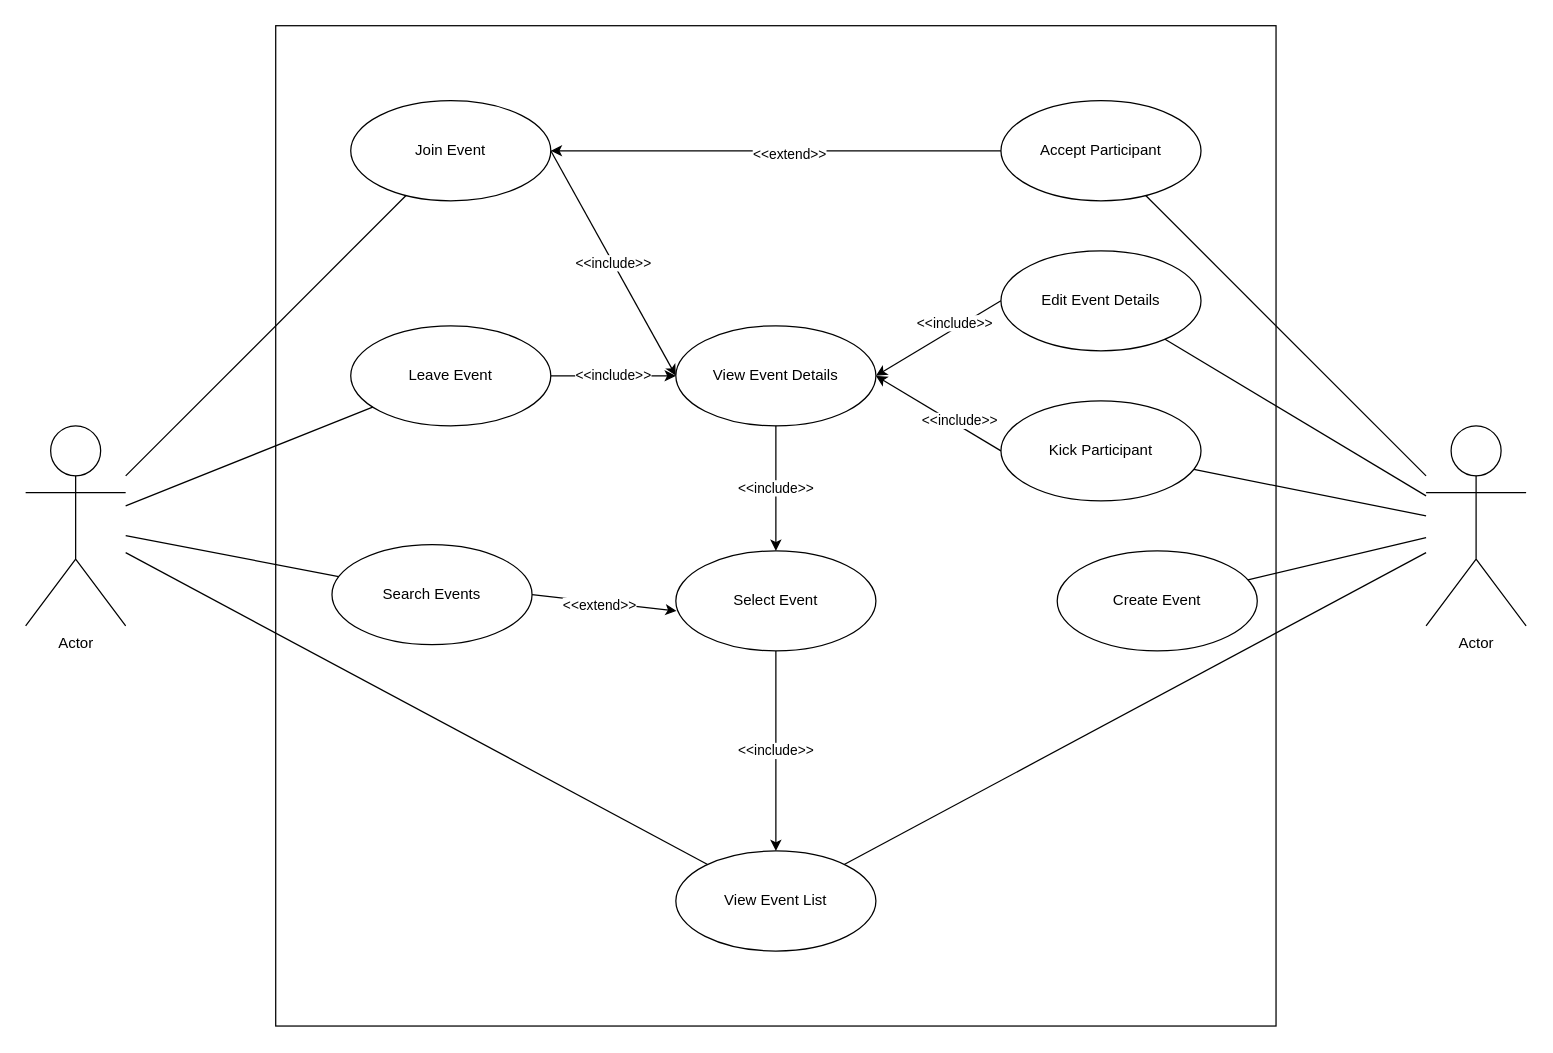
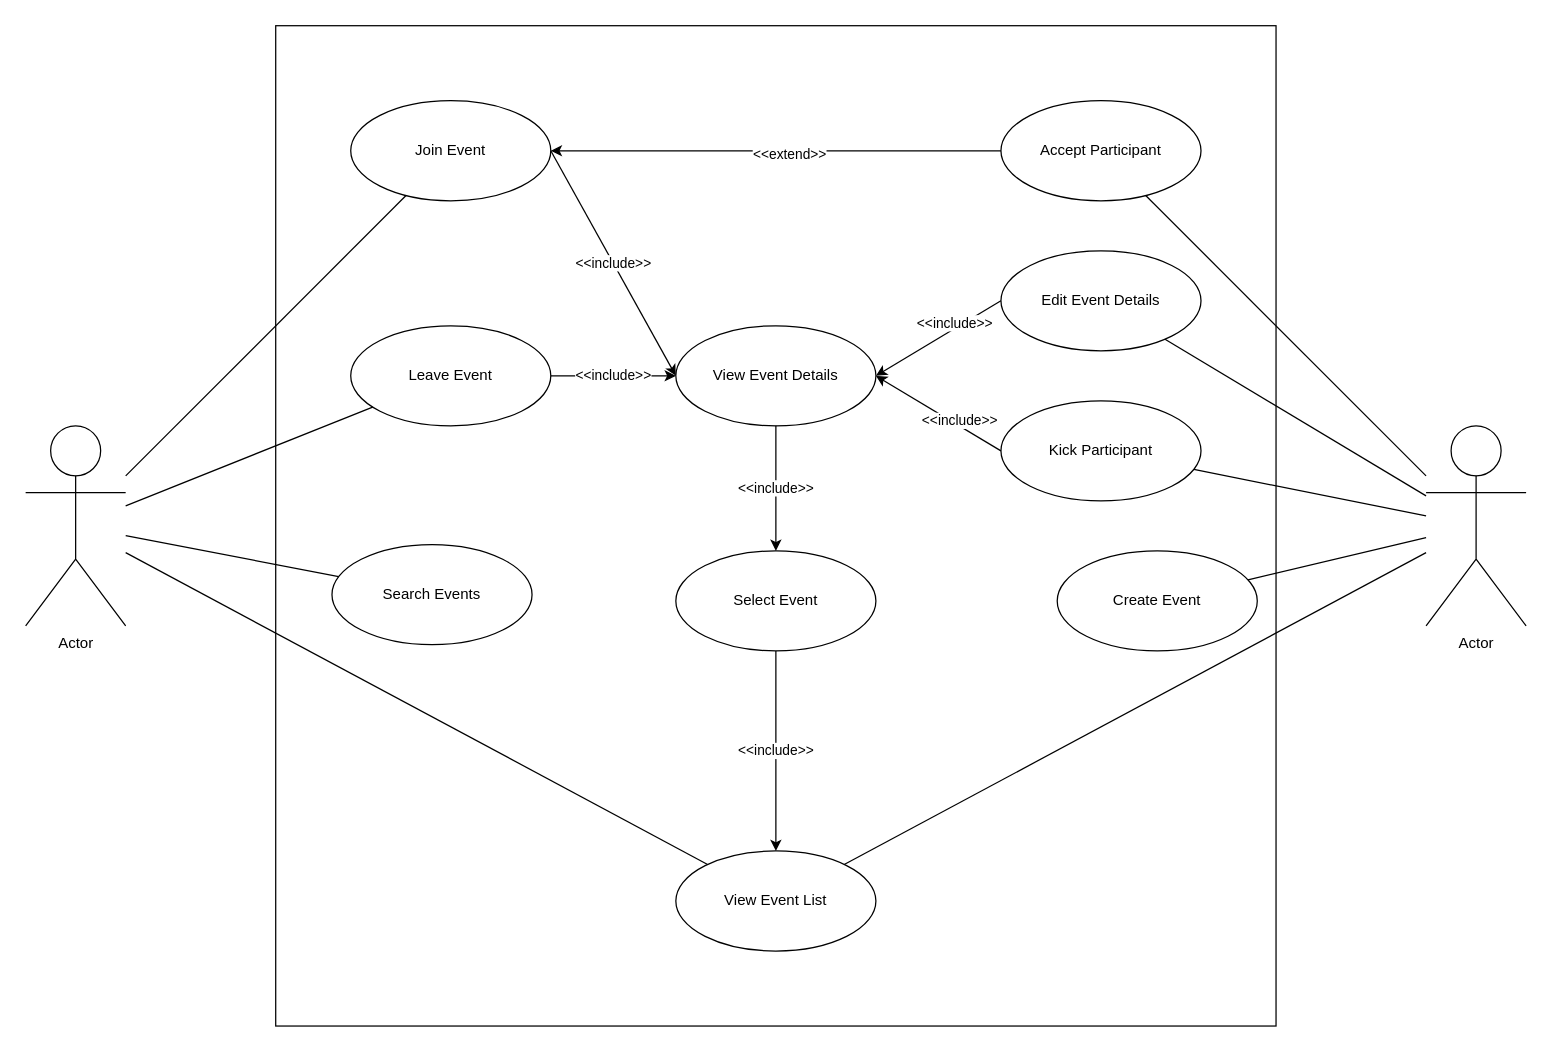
(623, 605) -> none
